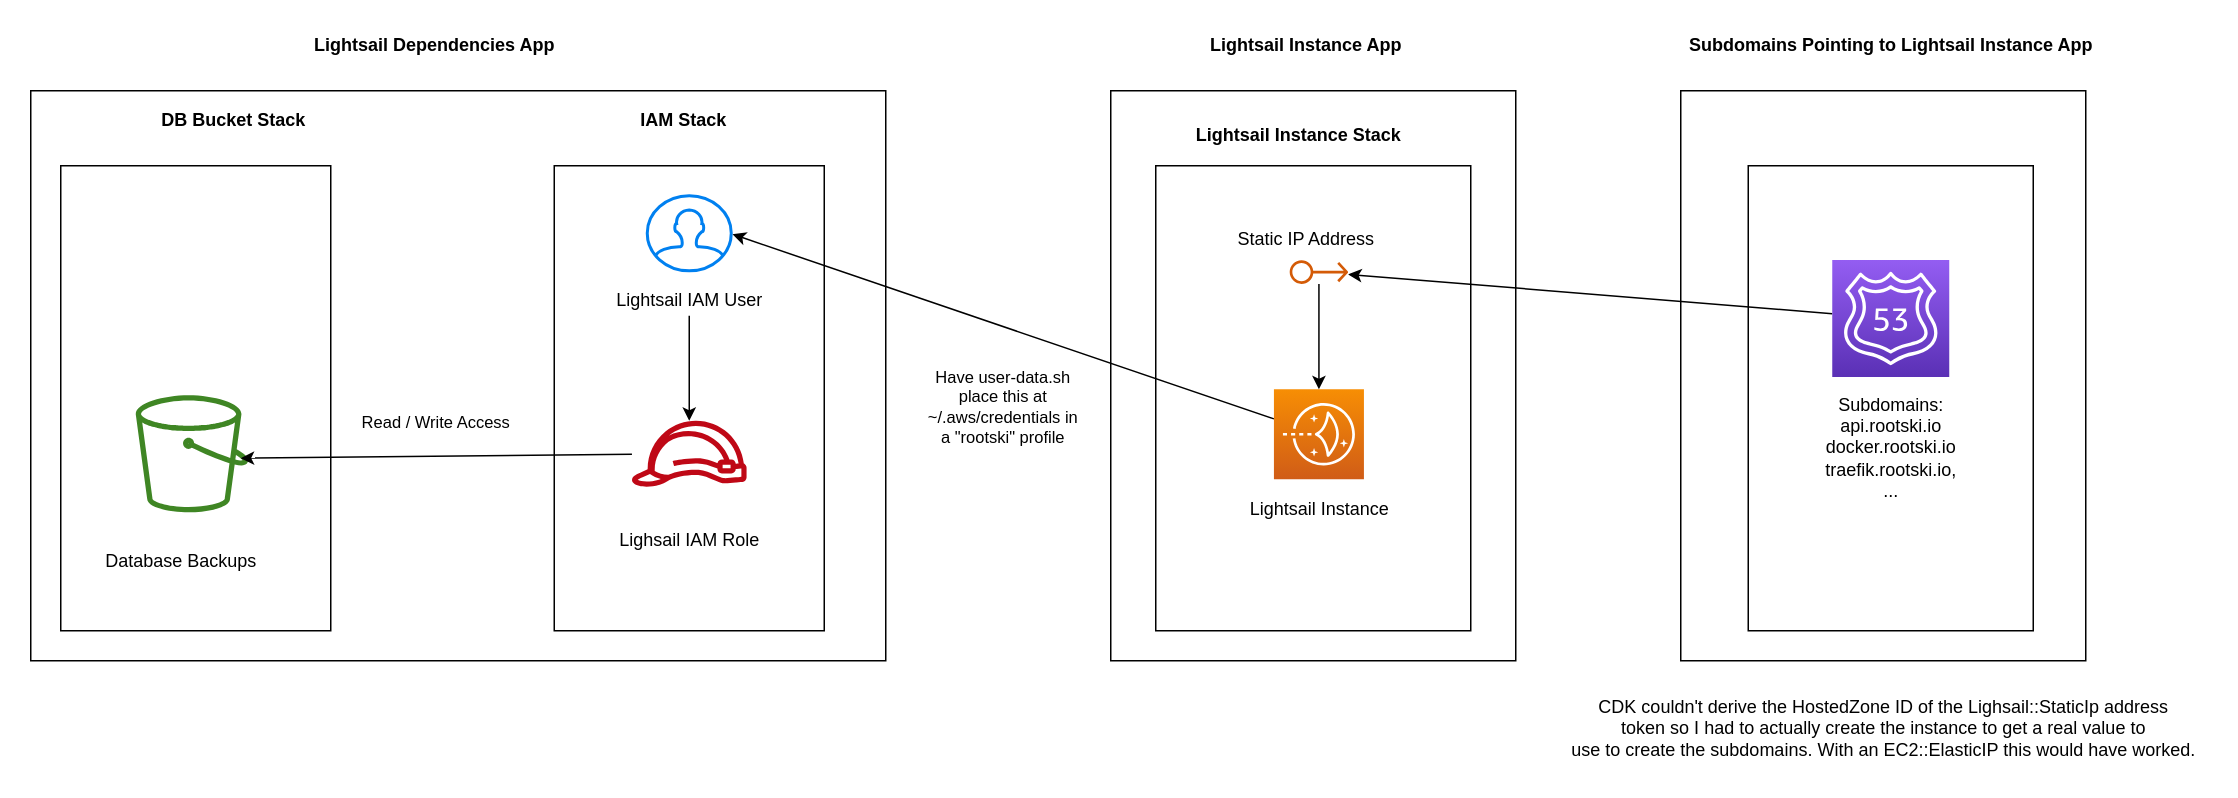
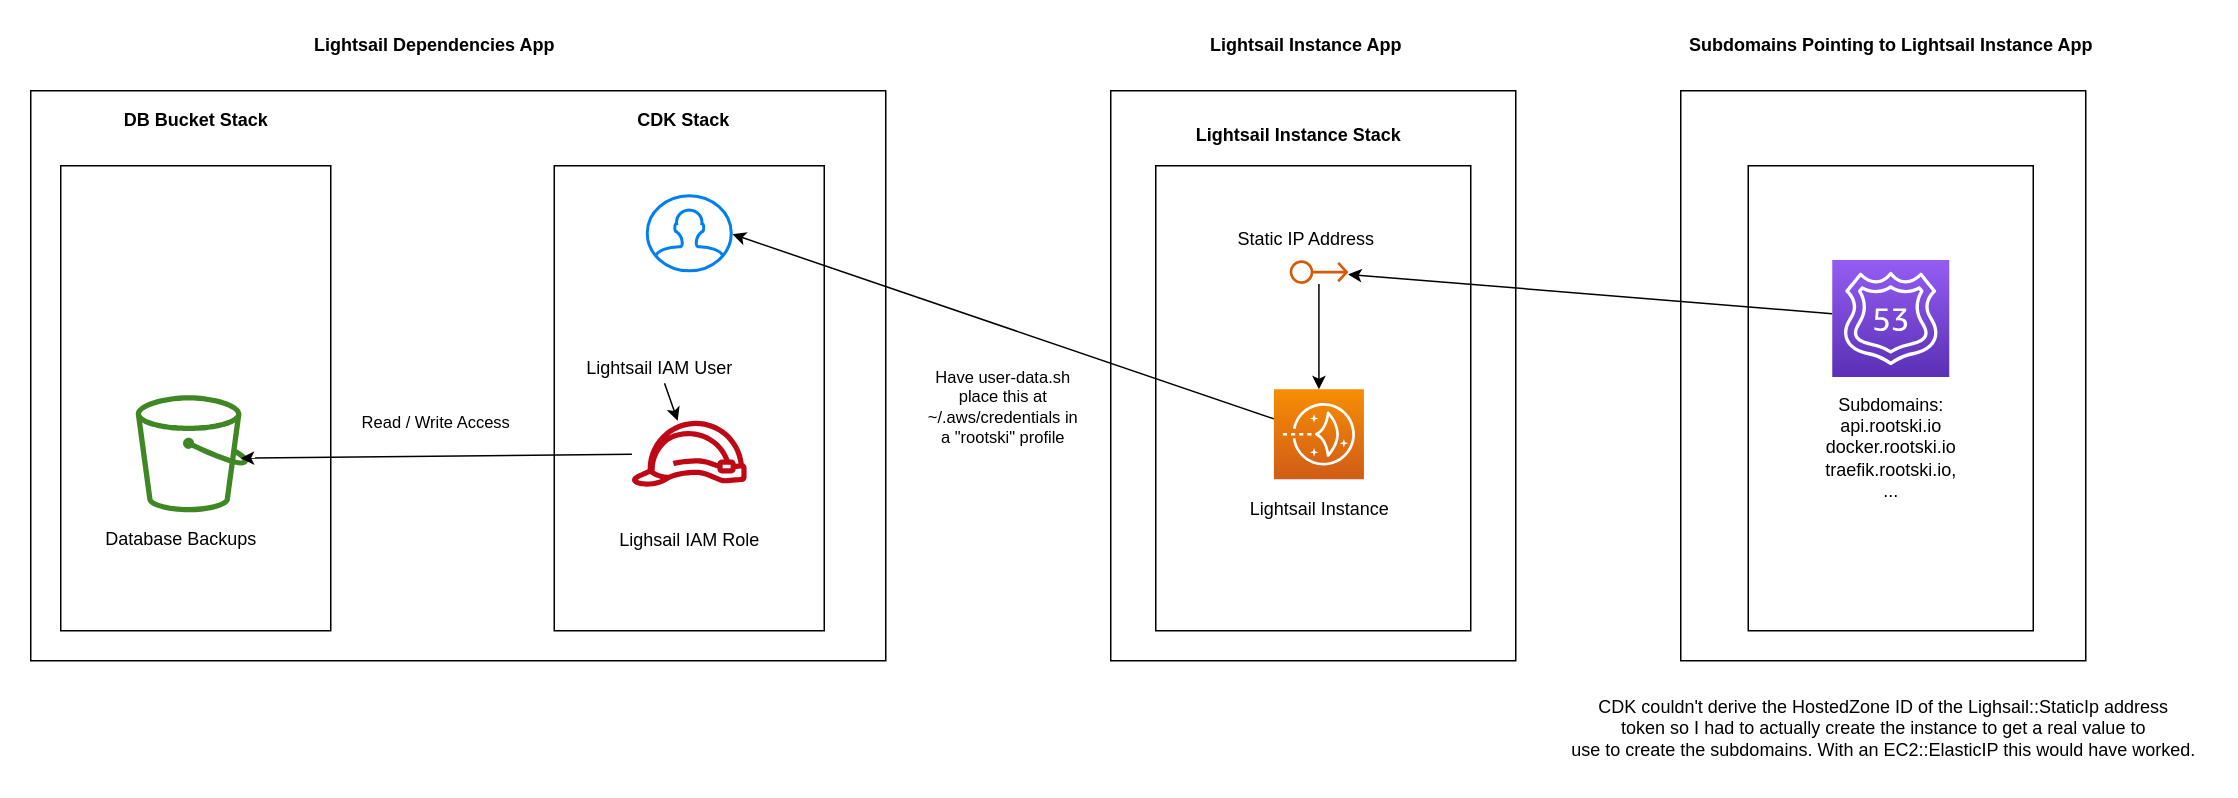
(233, 121) -> (196, 121)
(684, 121) -> (684, 121)
(689, 301) -> (659, 368)
(181, 562) -> (181, 539)
